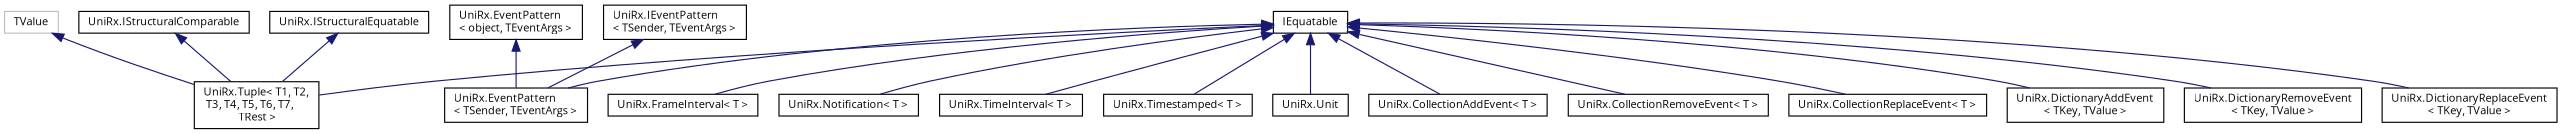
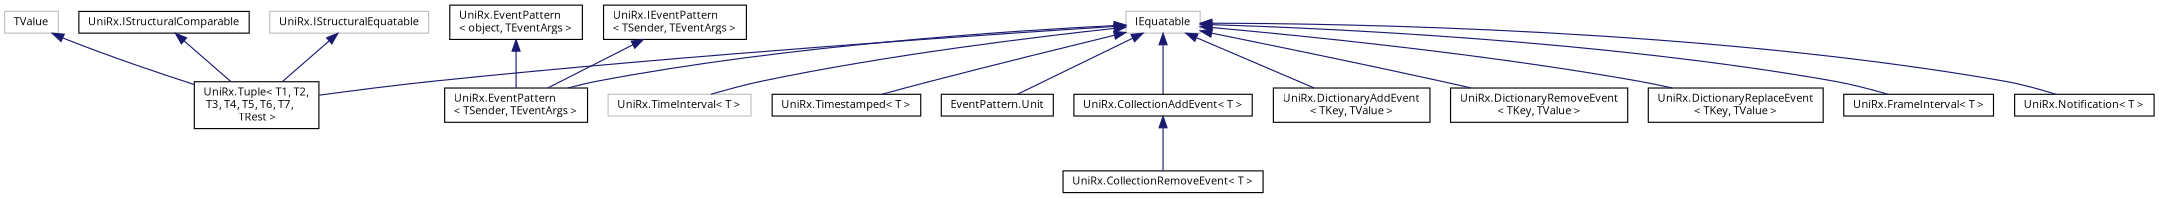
(349, 22) -> (349, 22)
(1311, 22) -> (1163, 22)
(1492, 64) -> (1163, 149)
(1011, 105) -> (680, 105)
(1311, 105) -> (997, 105)
(1888, 105) -> none
